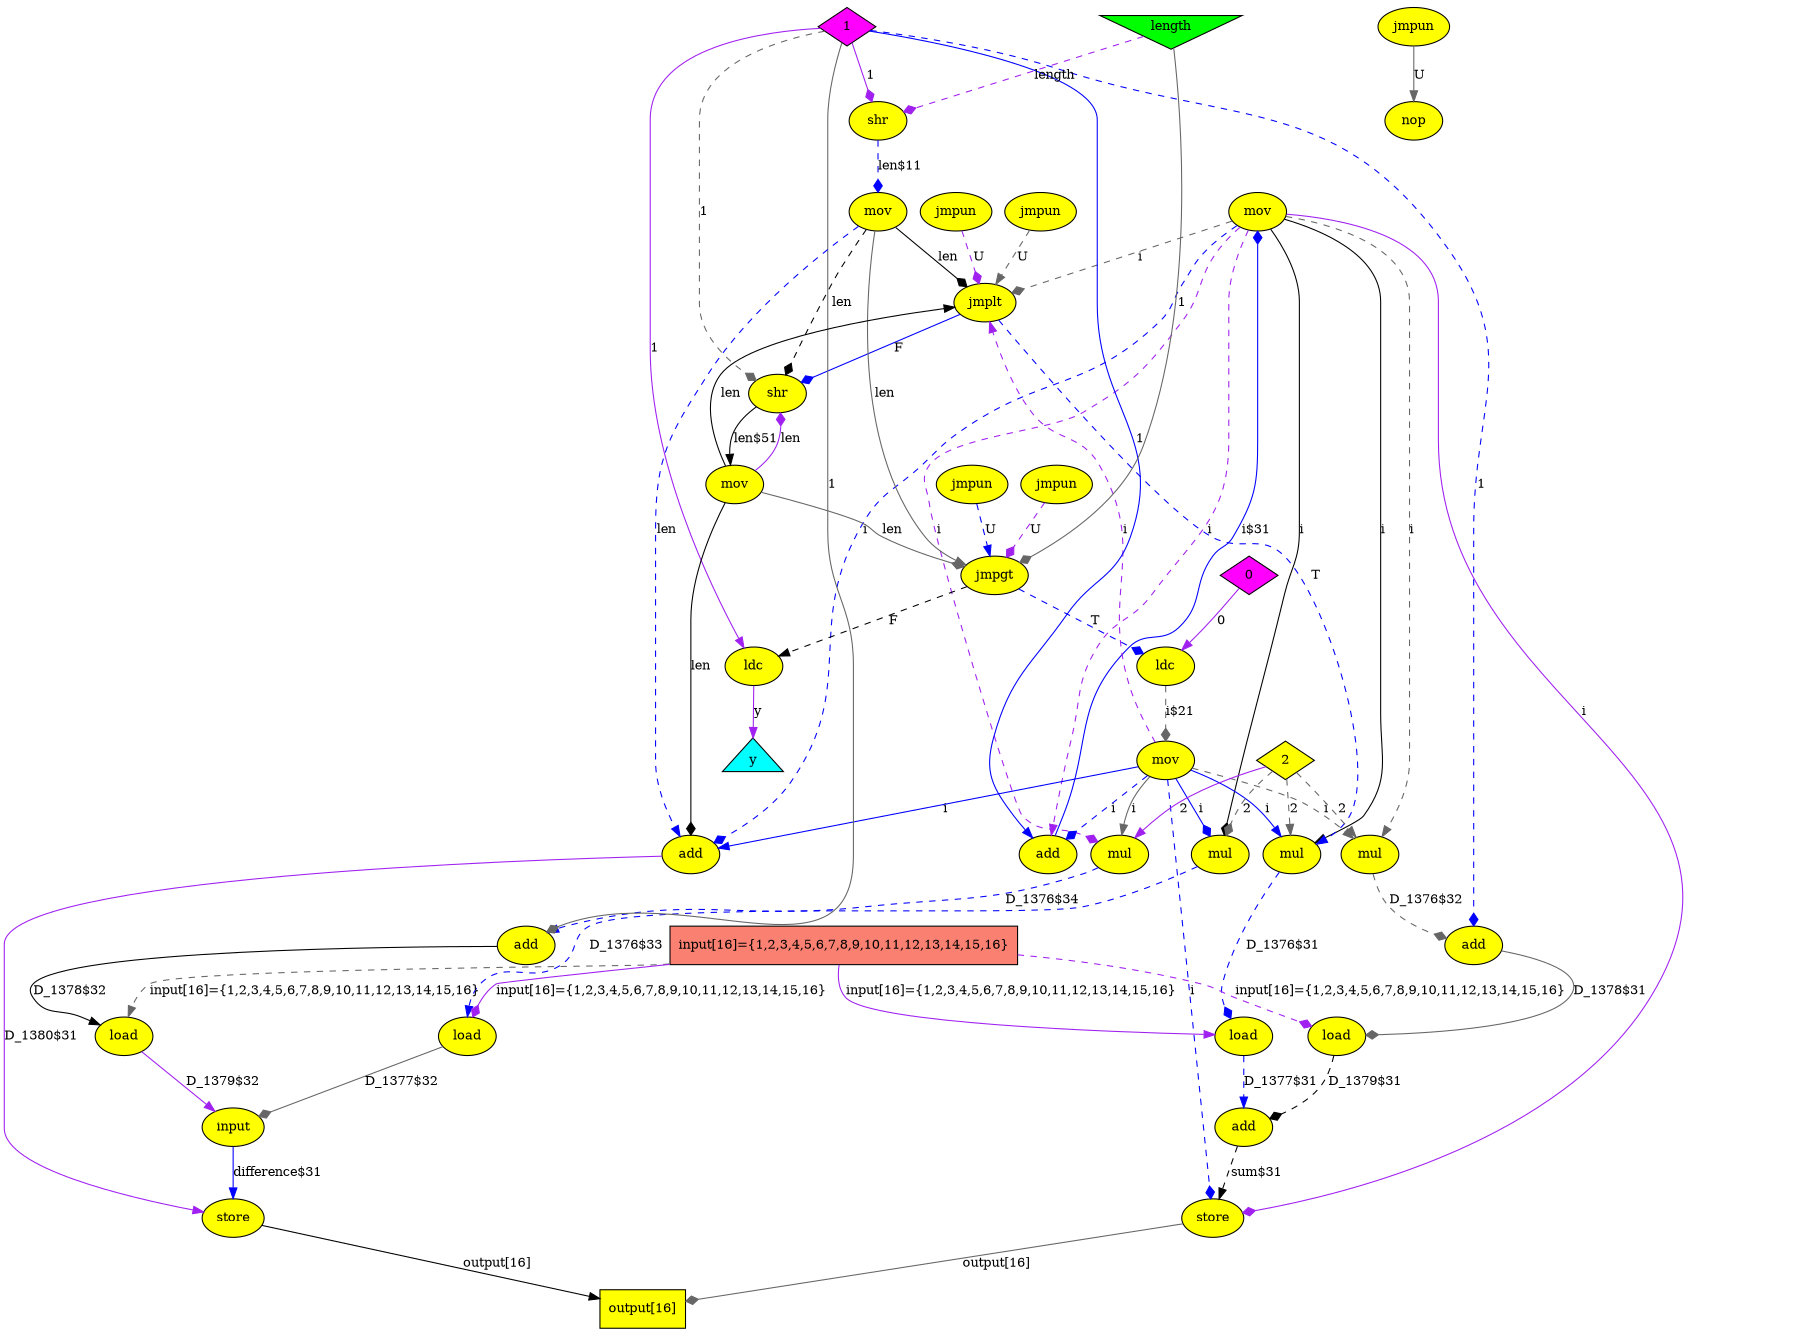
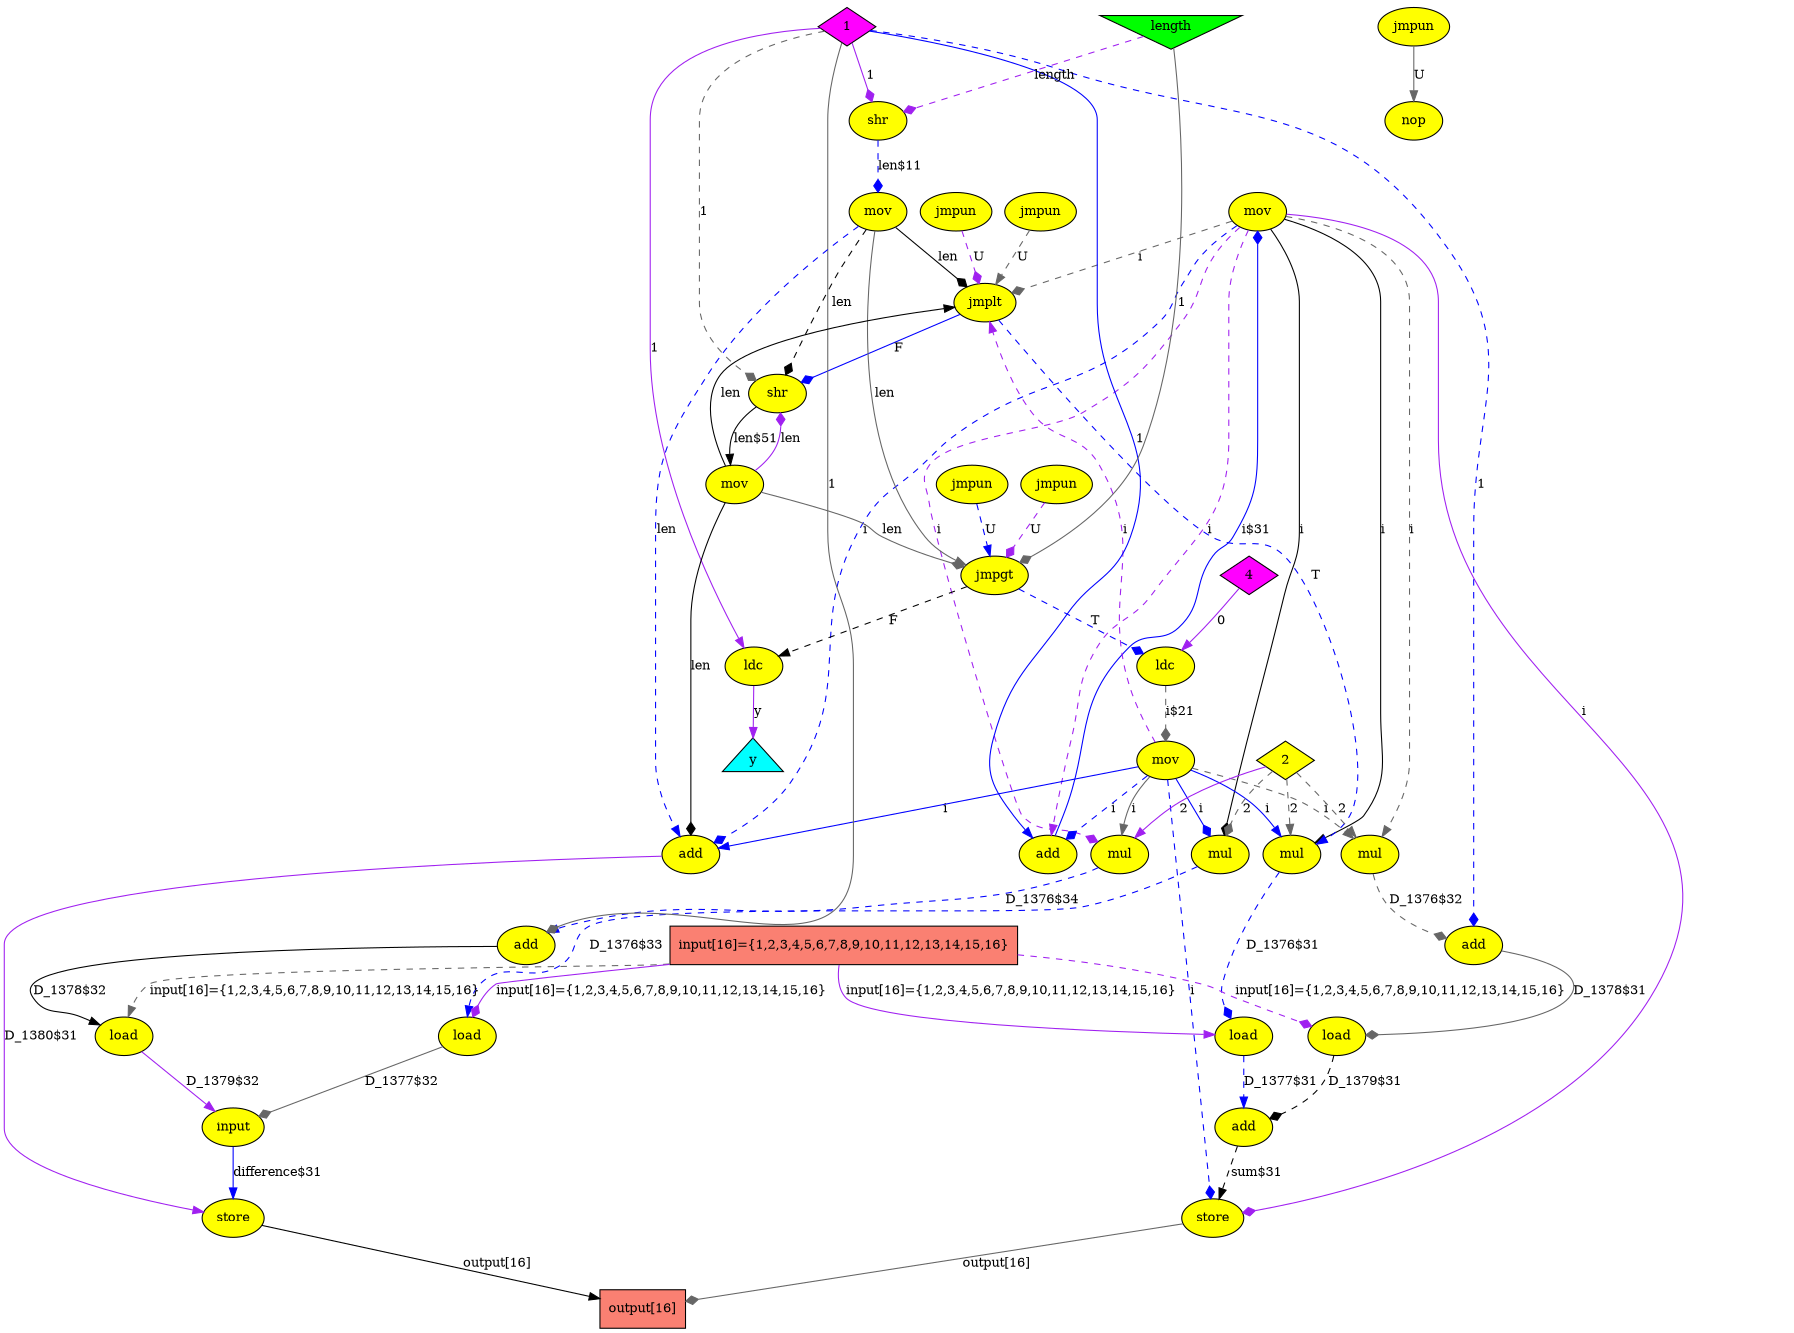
(1249, 575) -> (1249, 575)
(643, 1309) -> (643, 1309)
